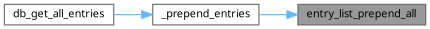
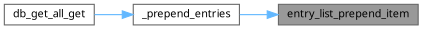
(59, 15) -> (49, 15)
(362, 15) -> (348, 15)
